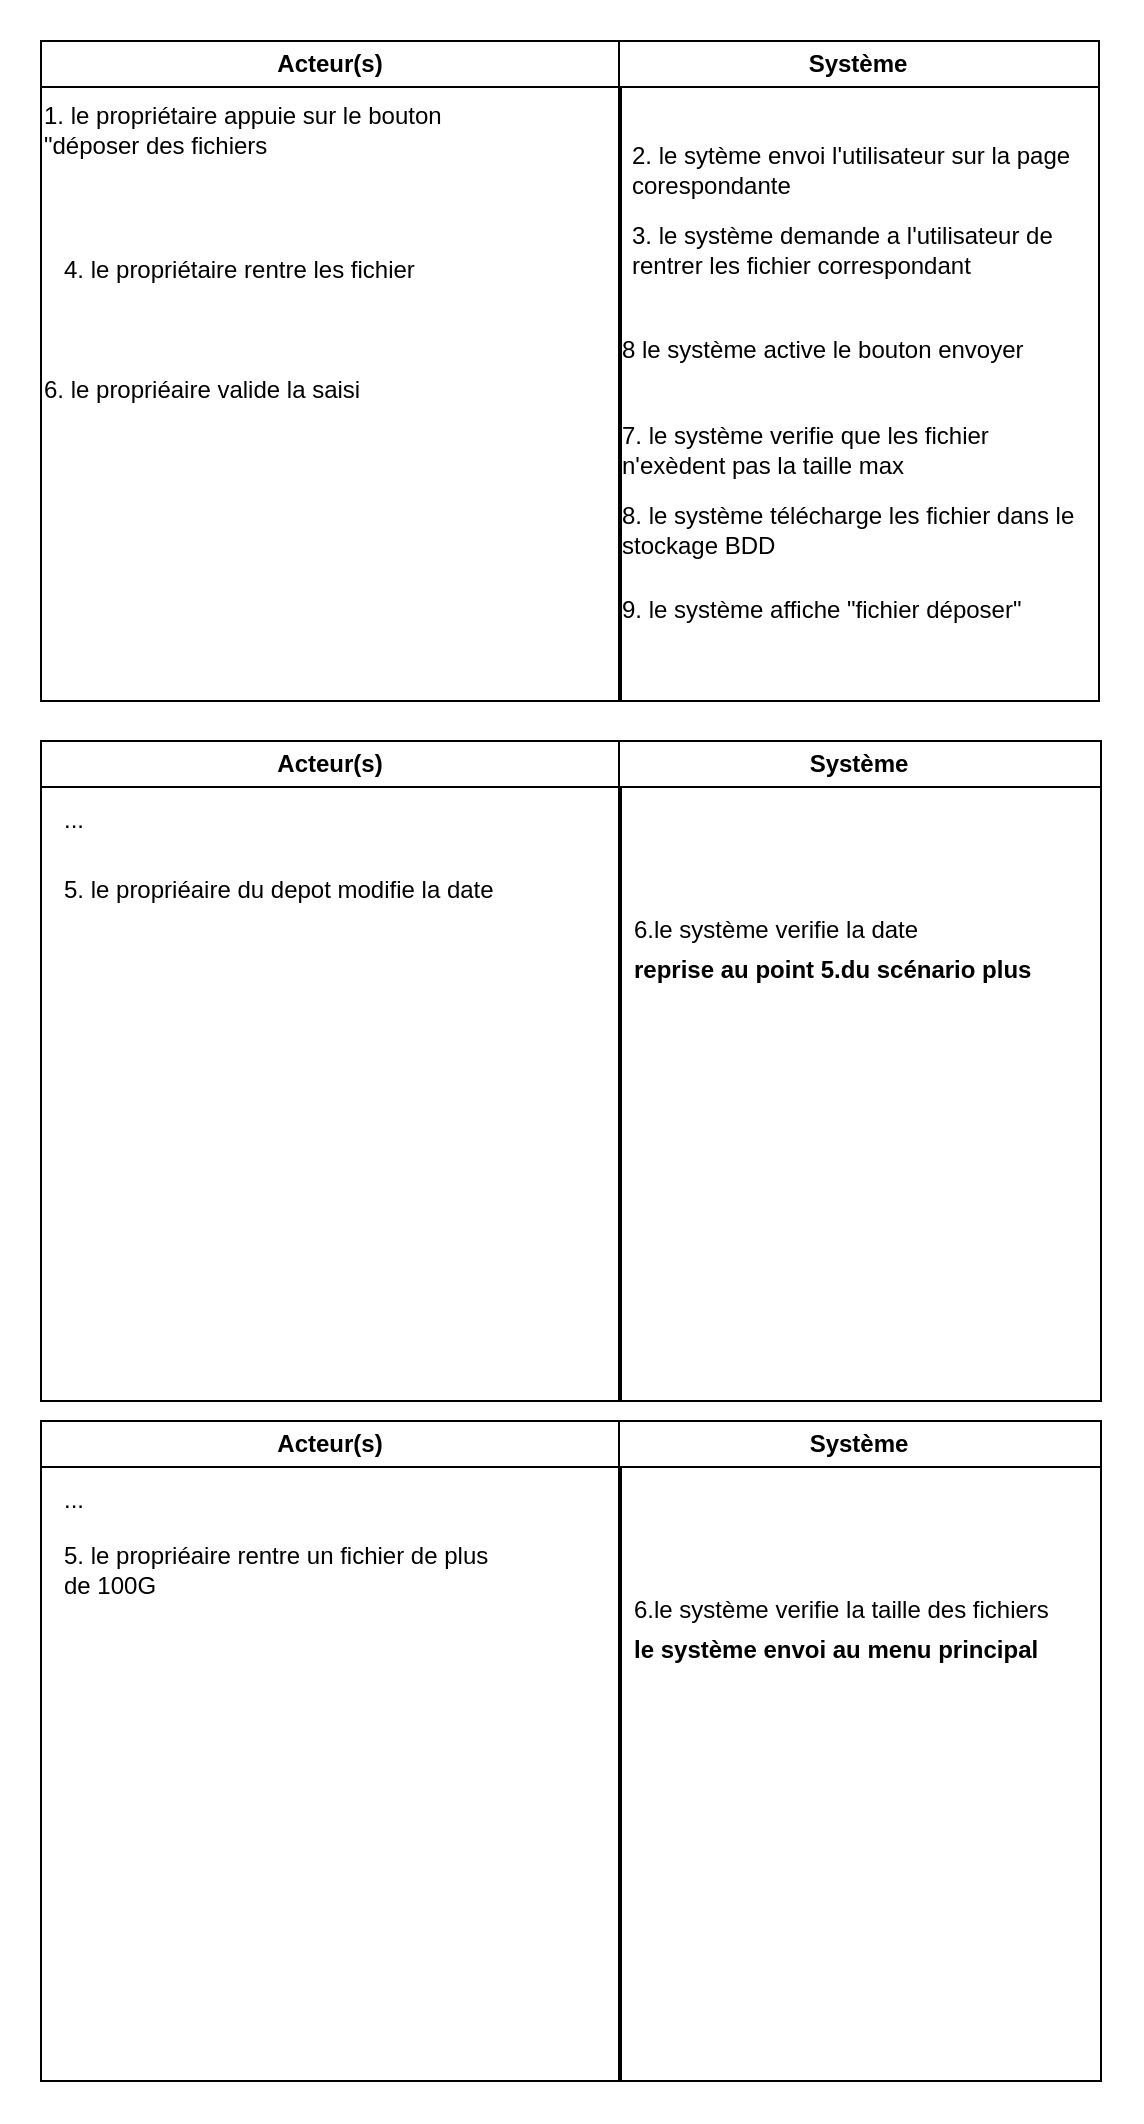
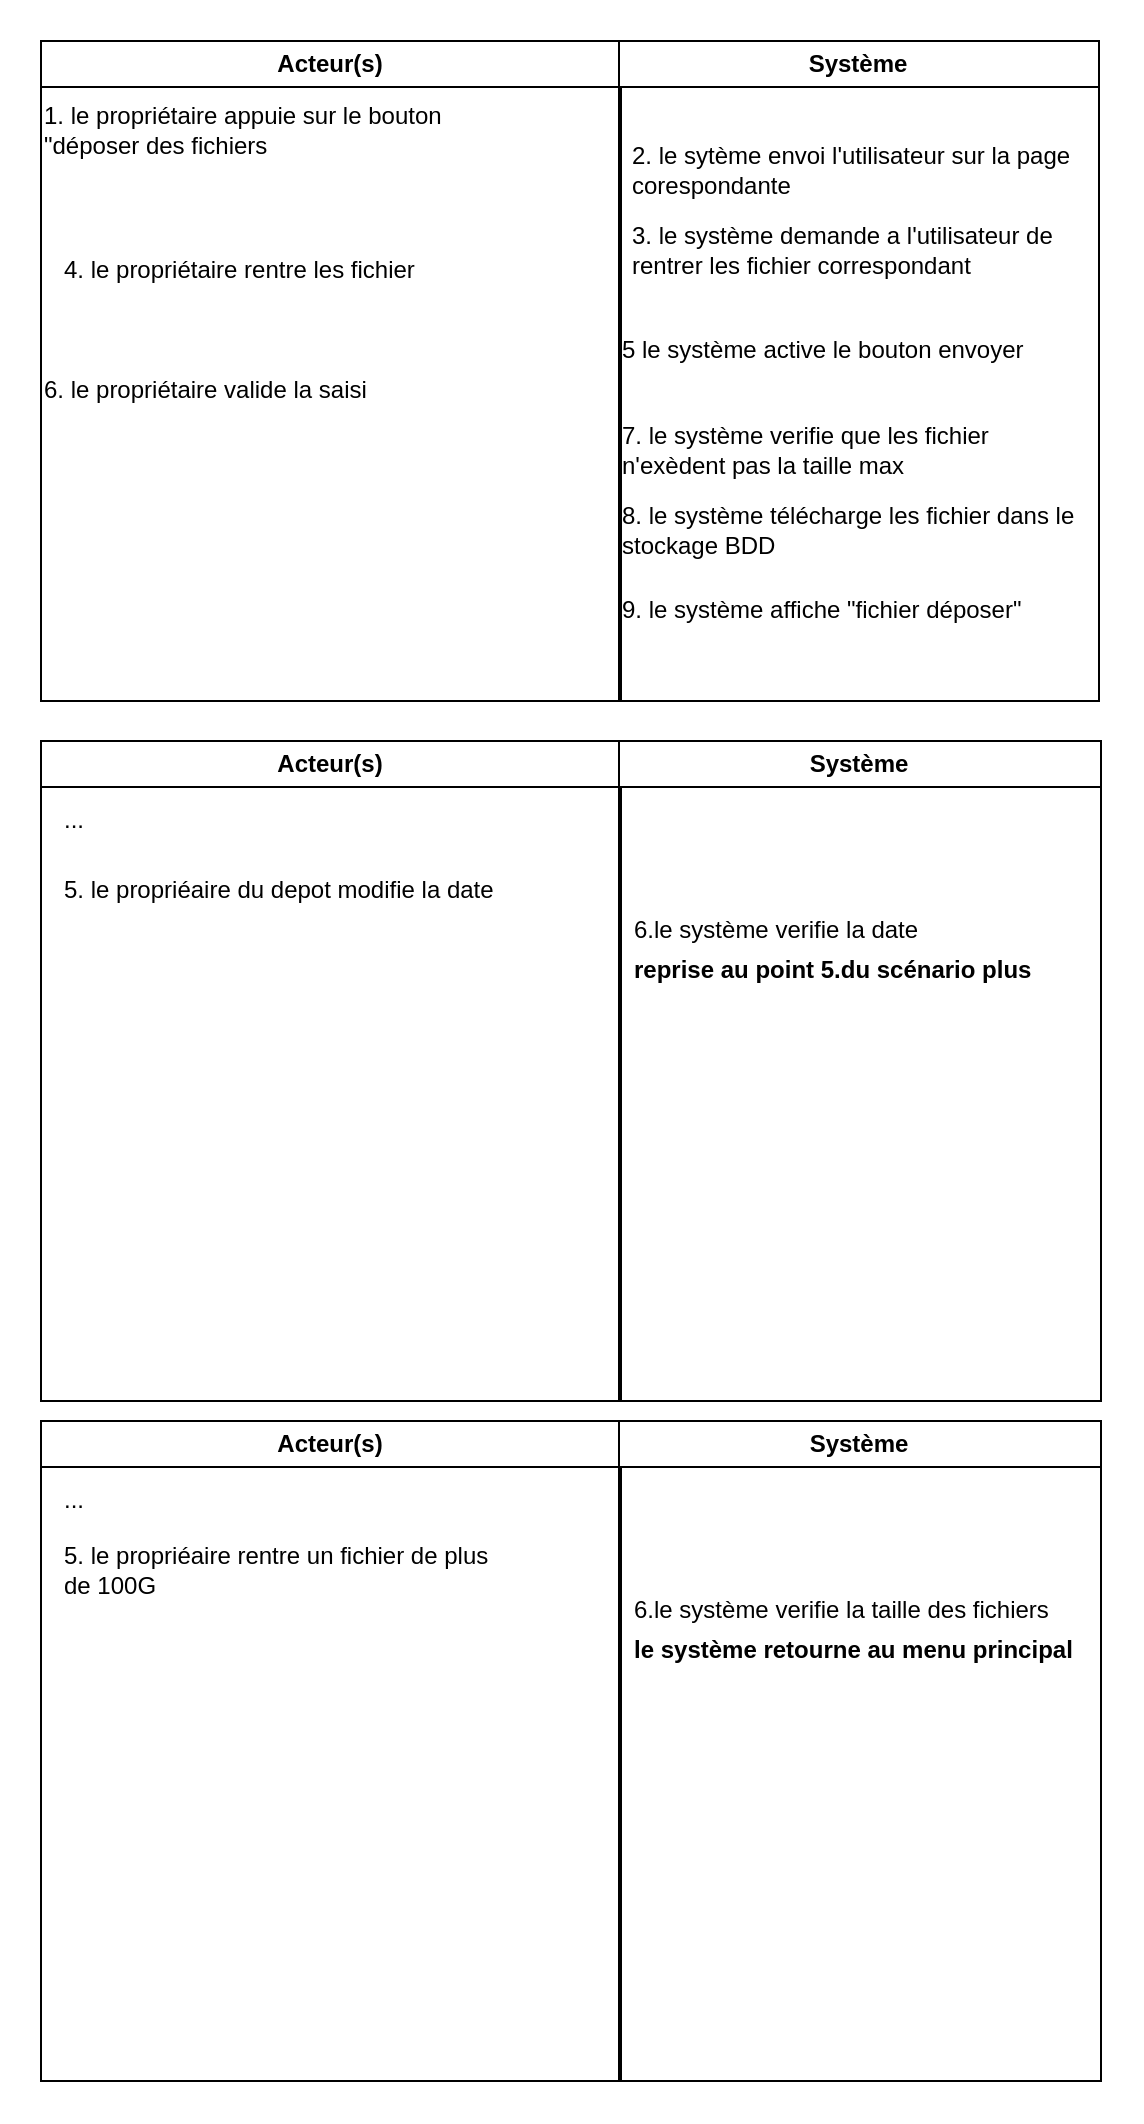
(844, 351) -> (844, 351)
(223, 391) -> (230, 391)
(832, 1651) -> (856, 1651)
